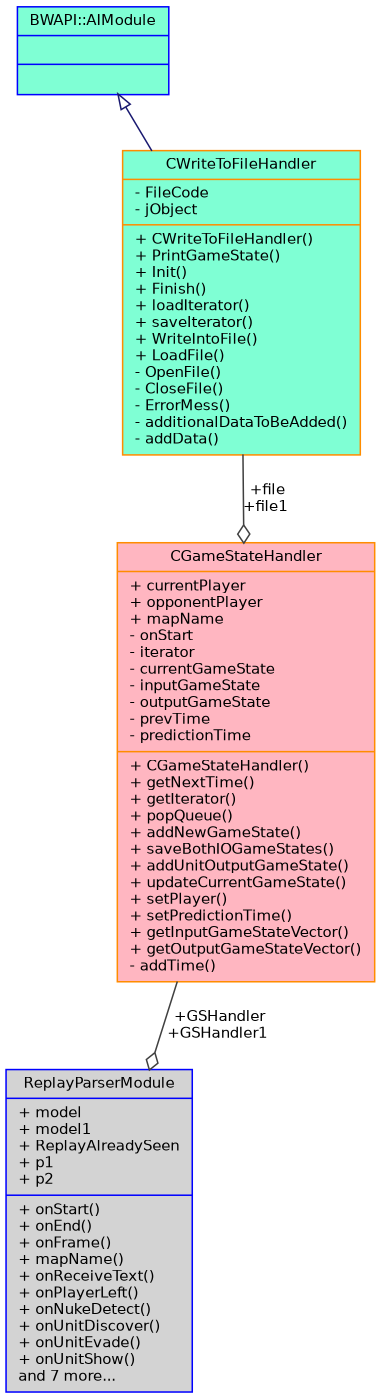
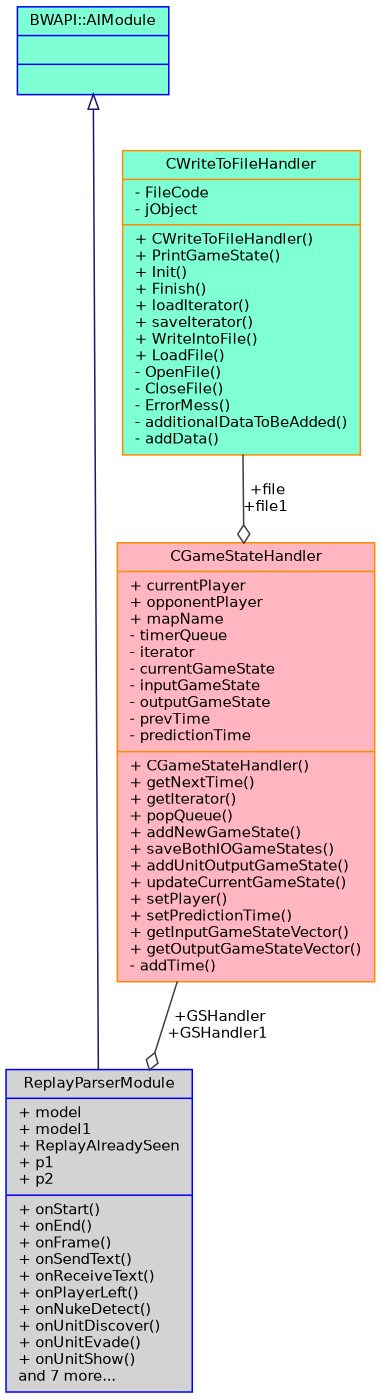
(139, 129) -> (96, 590)
(162, 636) -> (179, 636)
(71, 1260) -> (76, 1260)
